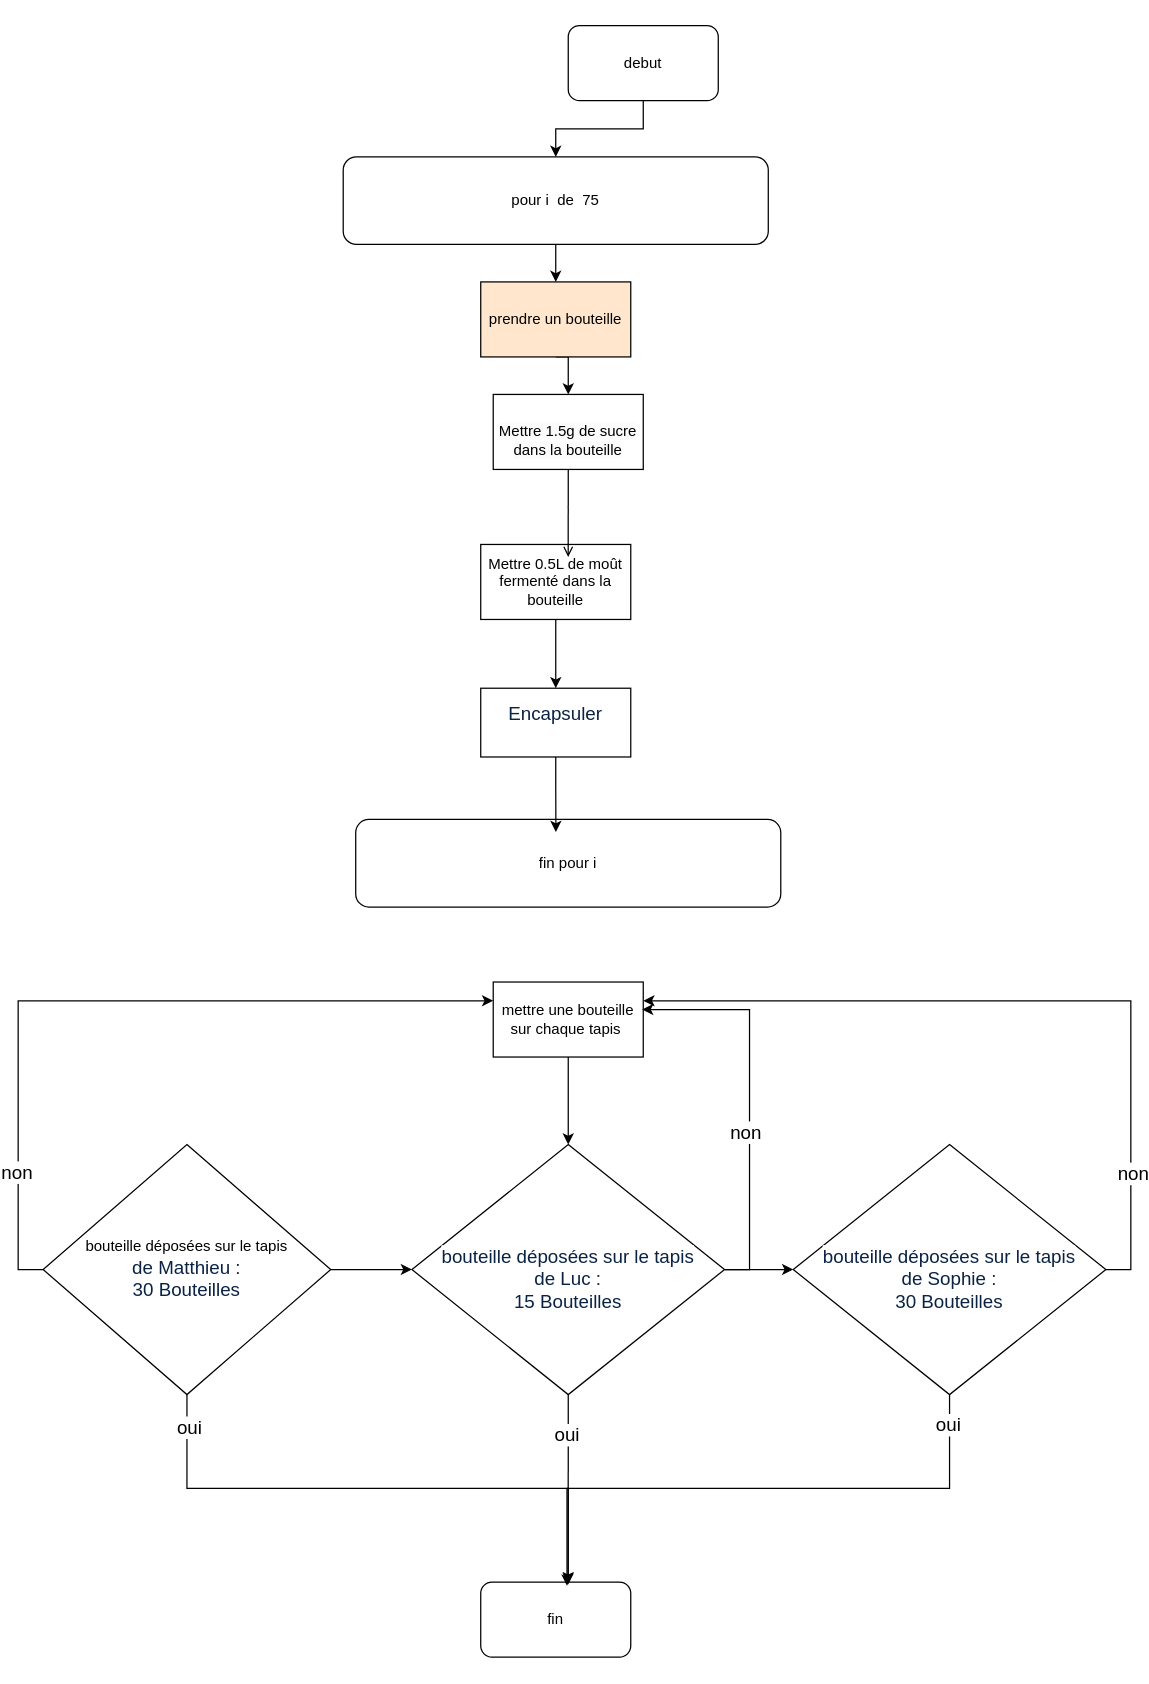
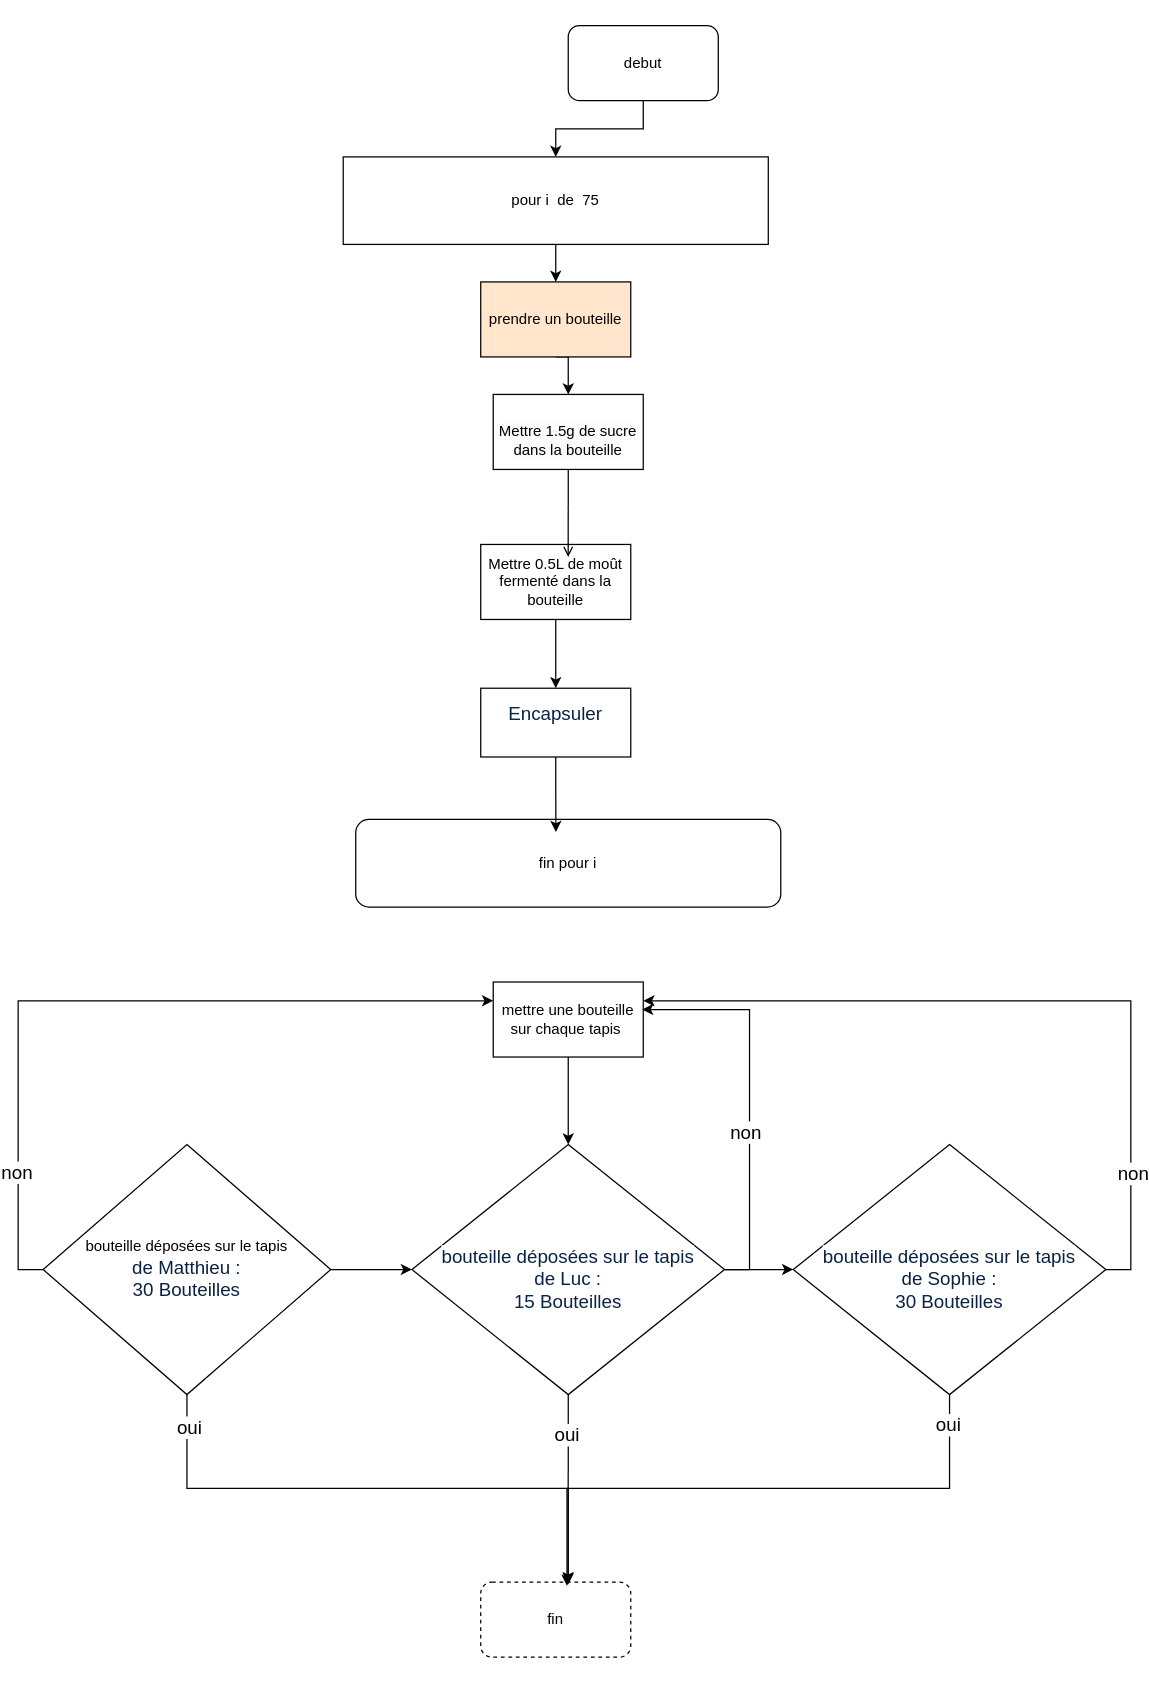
(556, 201) -> (556, 201)
(556, 1619) -> (556, 1619)
